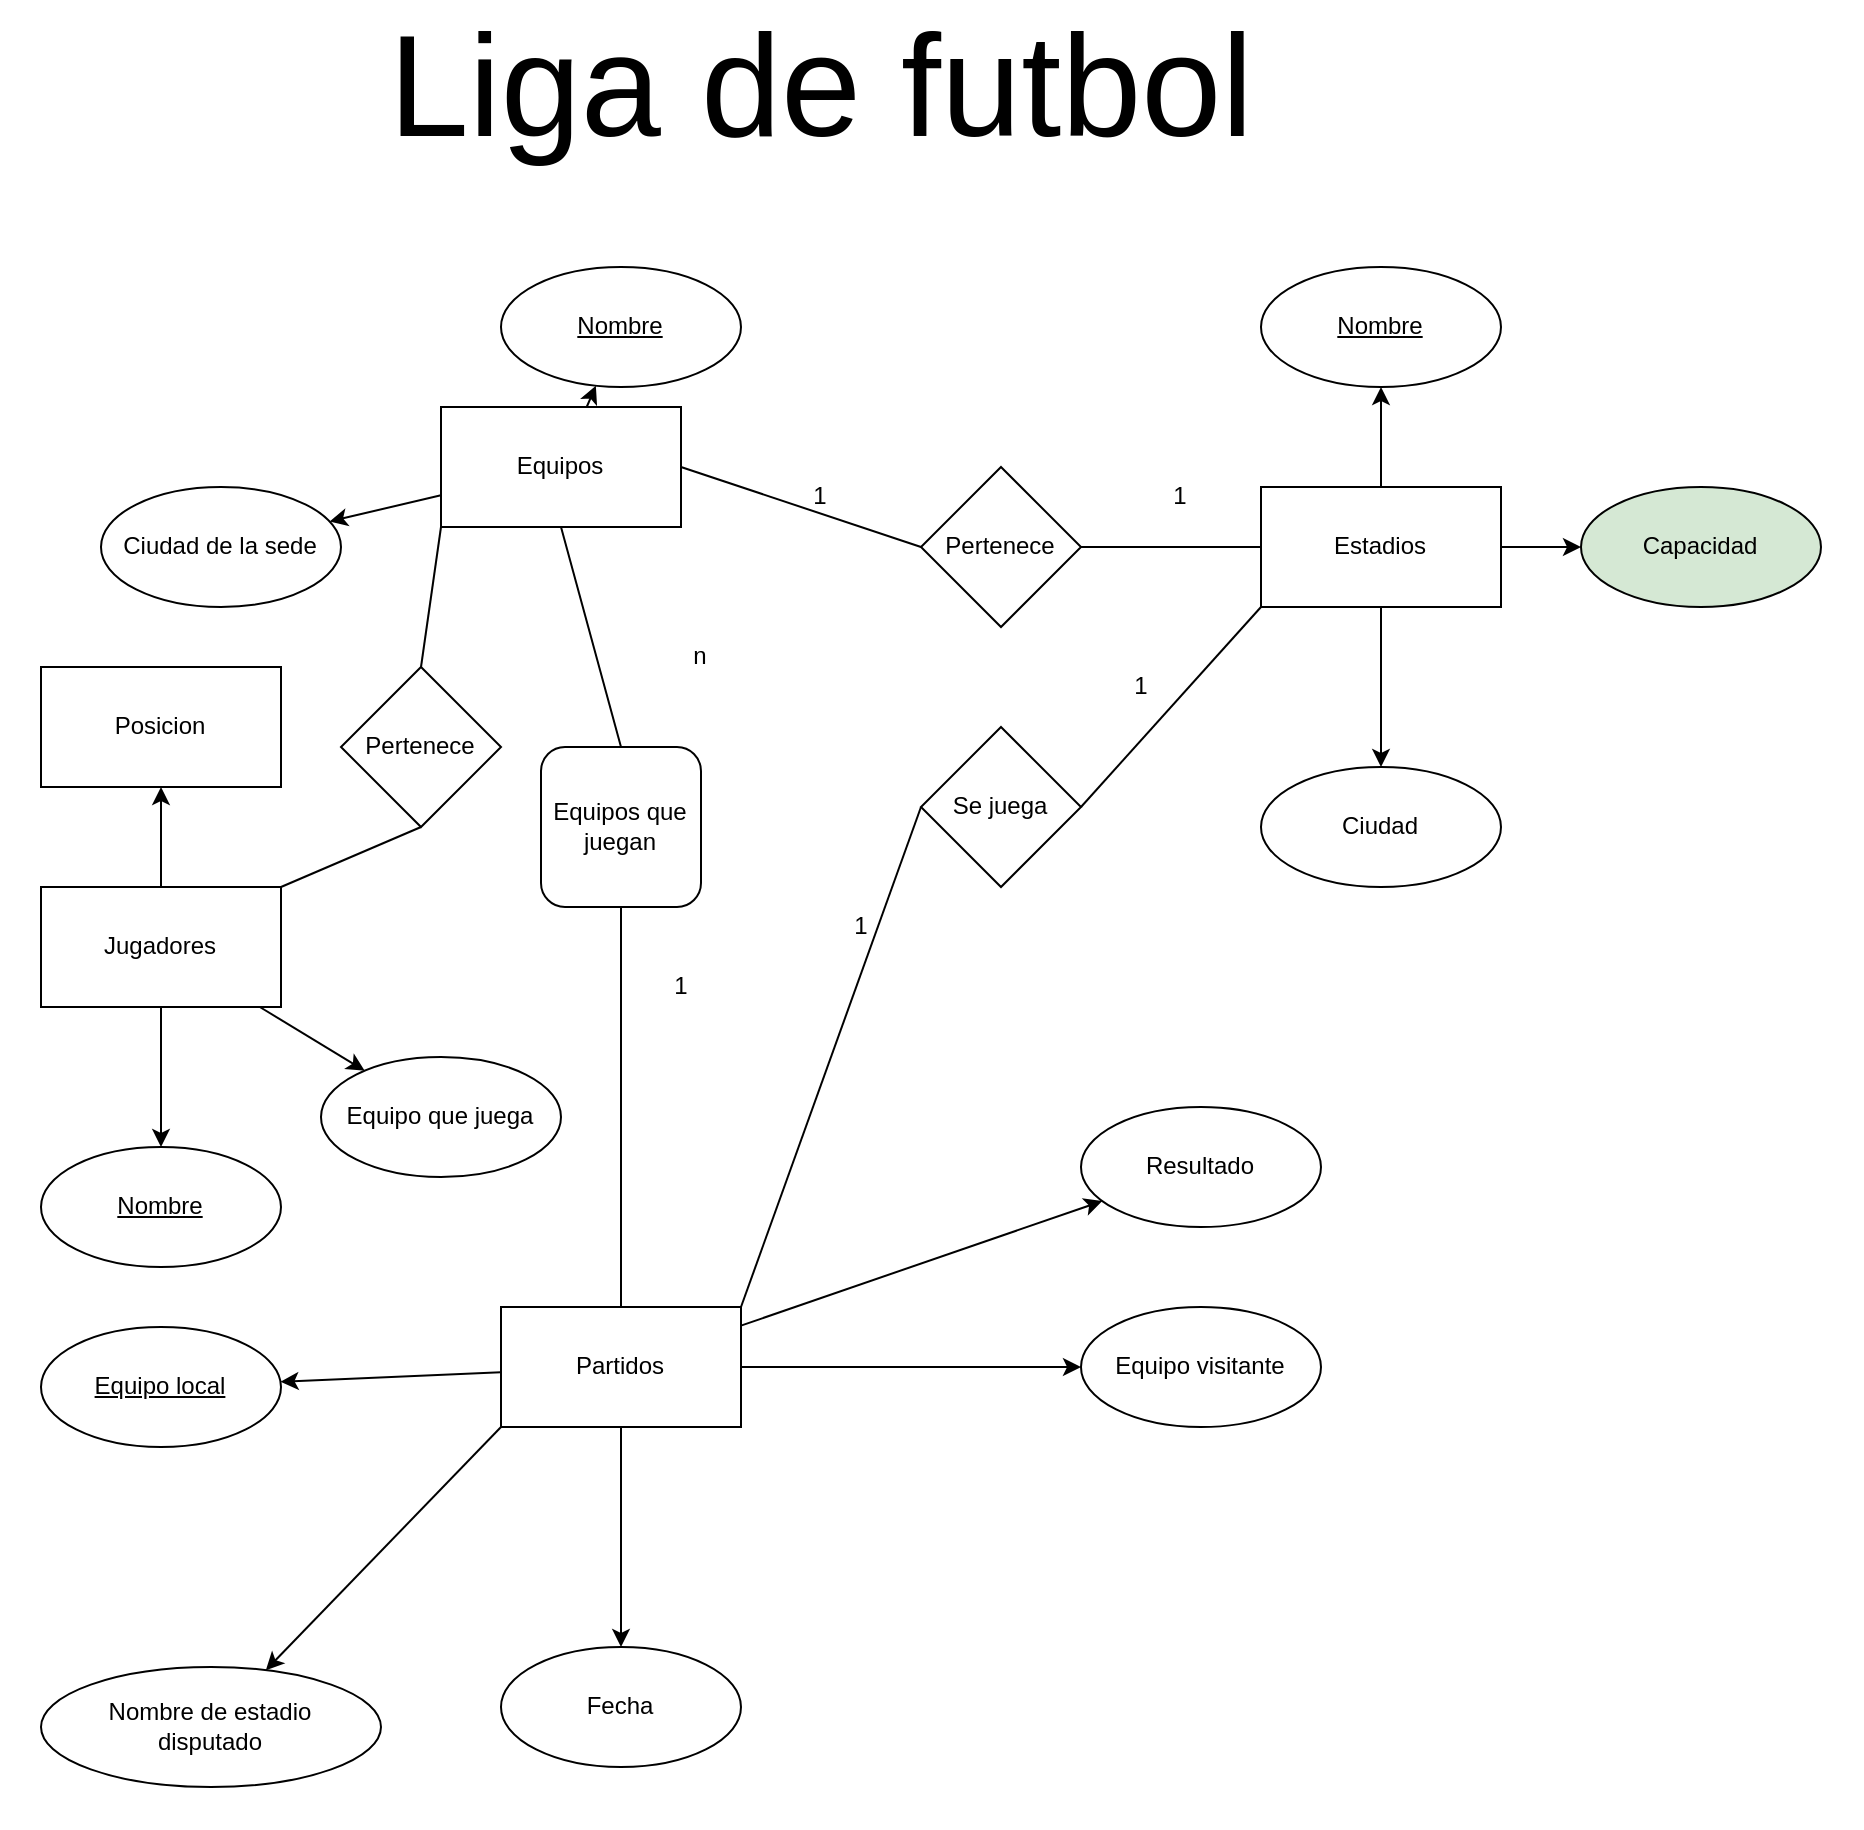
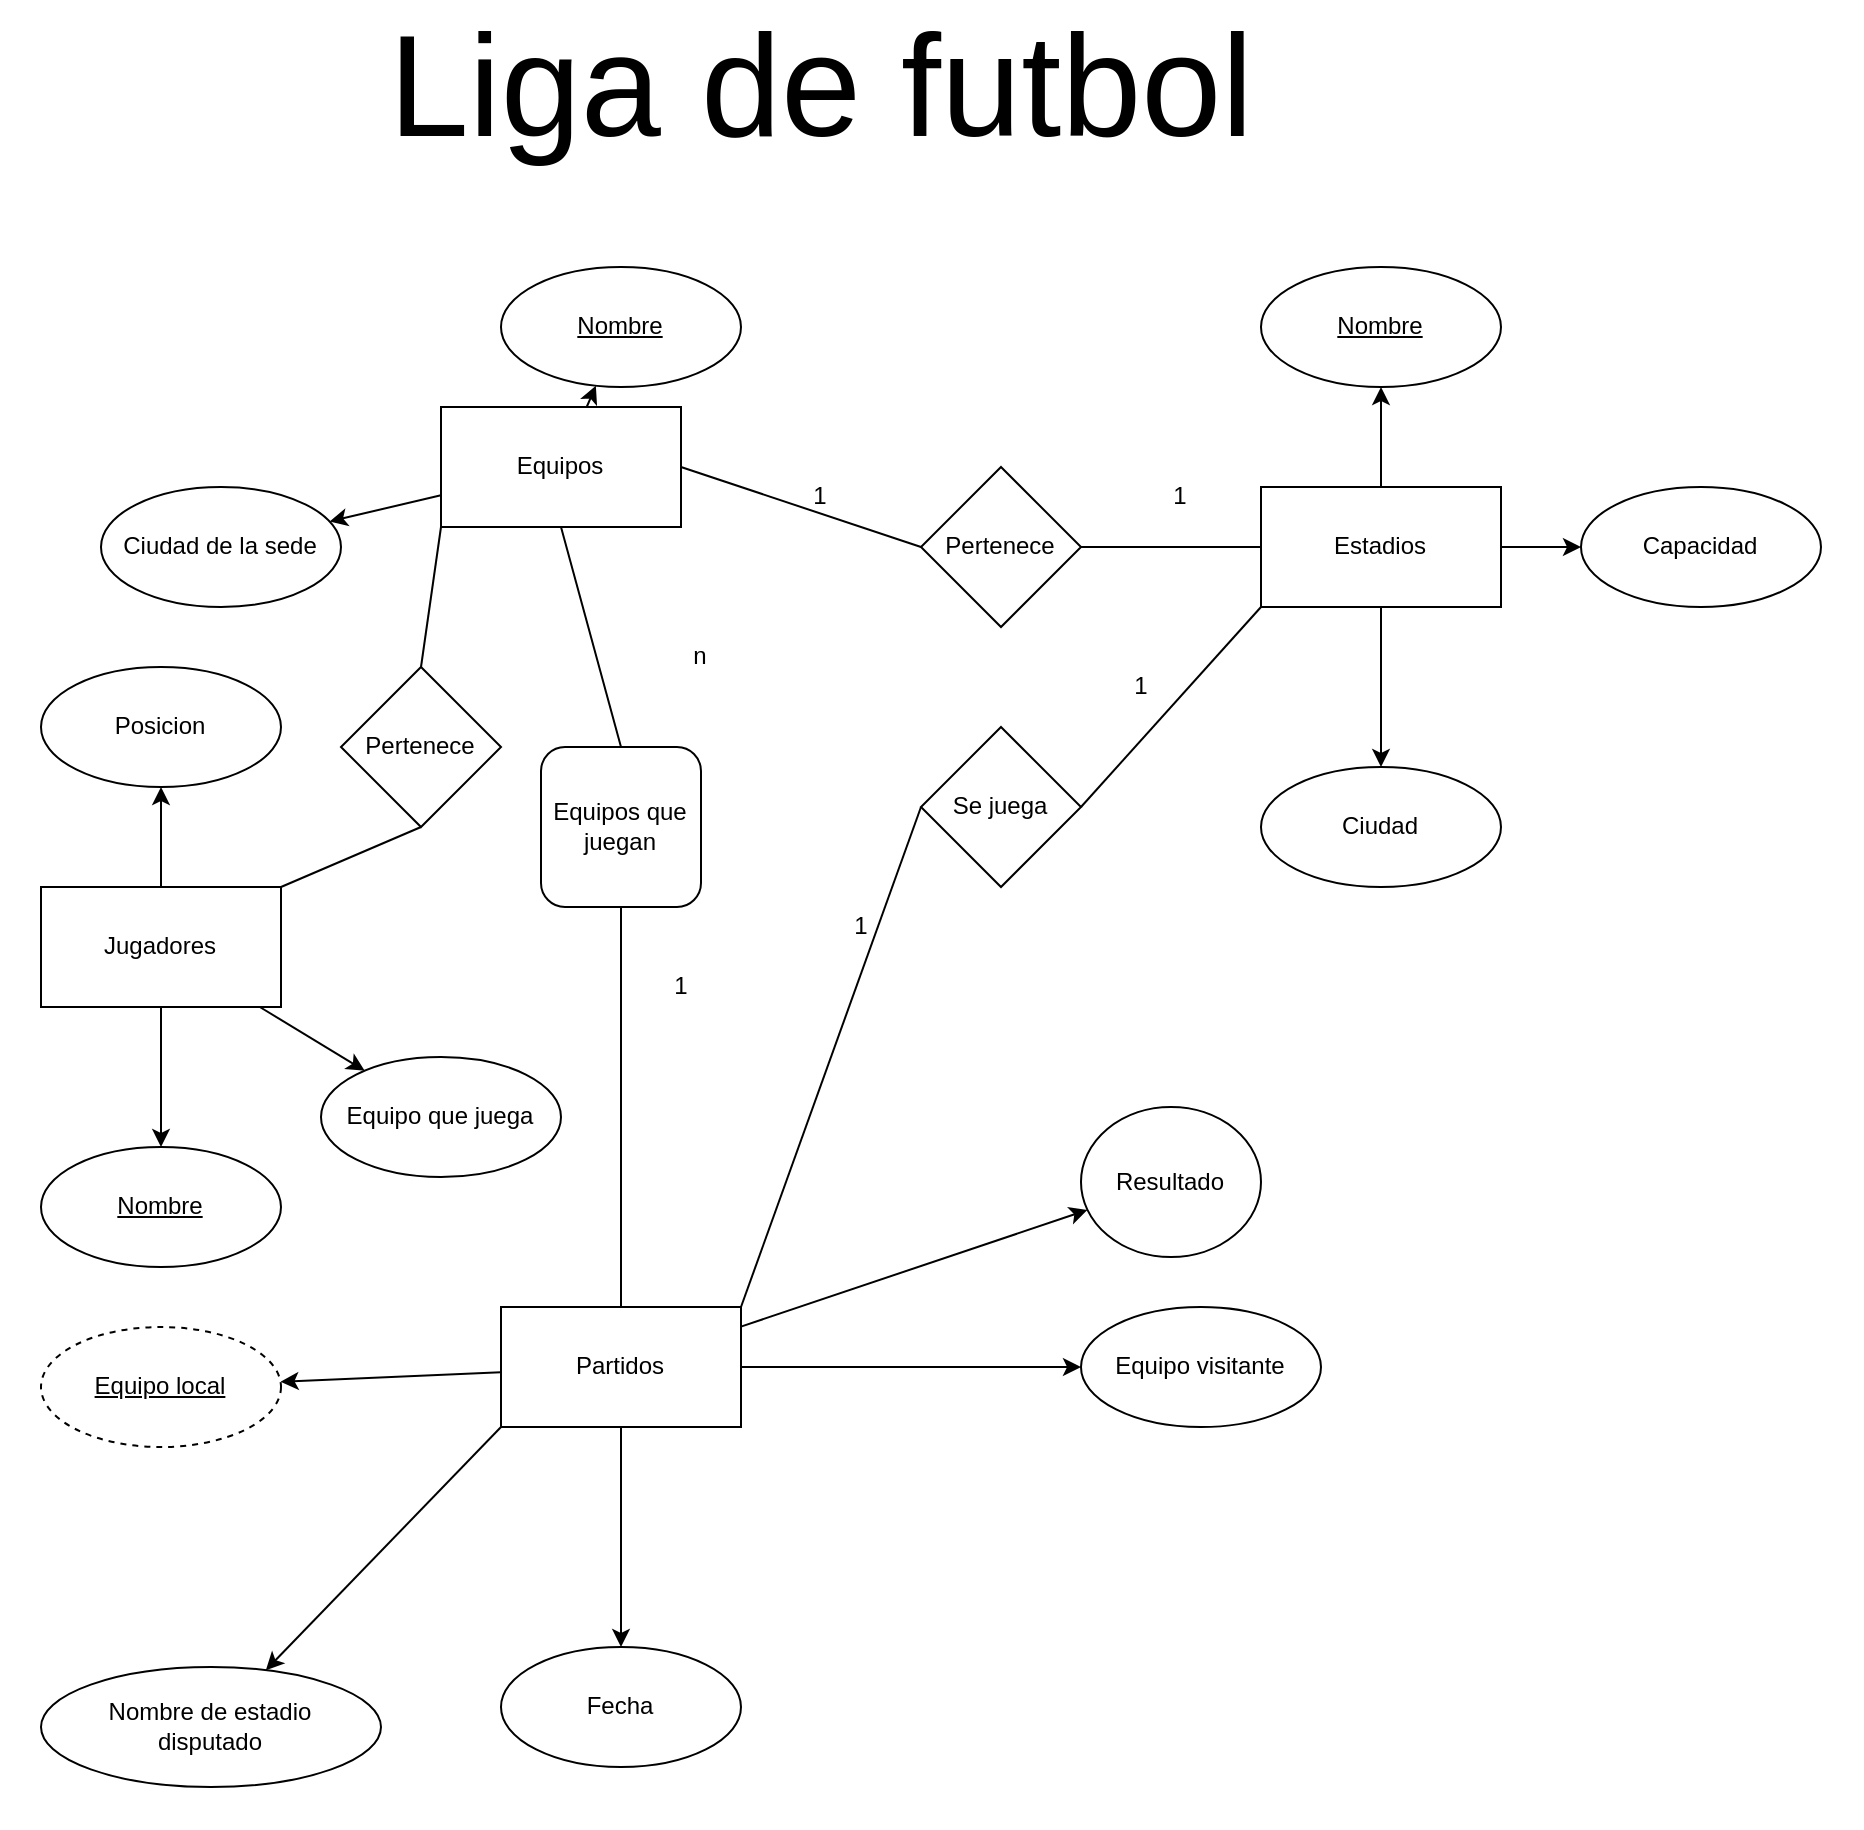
(1701, 547) -> (1701, 547)
(161, 727) -> (161, 727)
(1201, 1167) -> (1171, 1182)
(161, 1387) -> (161, 1387)
